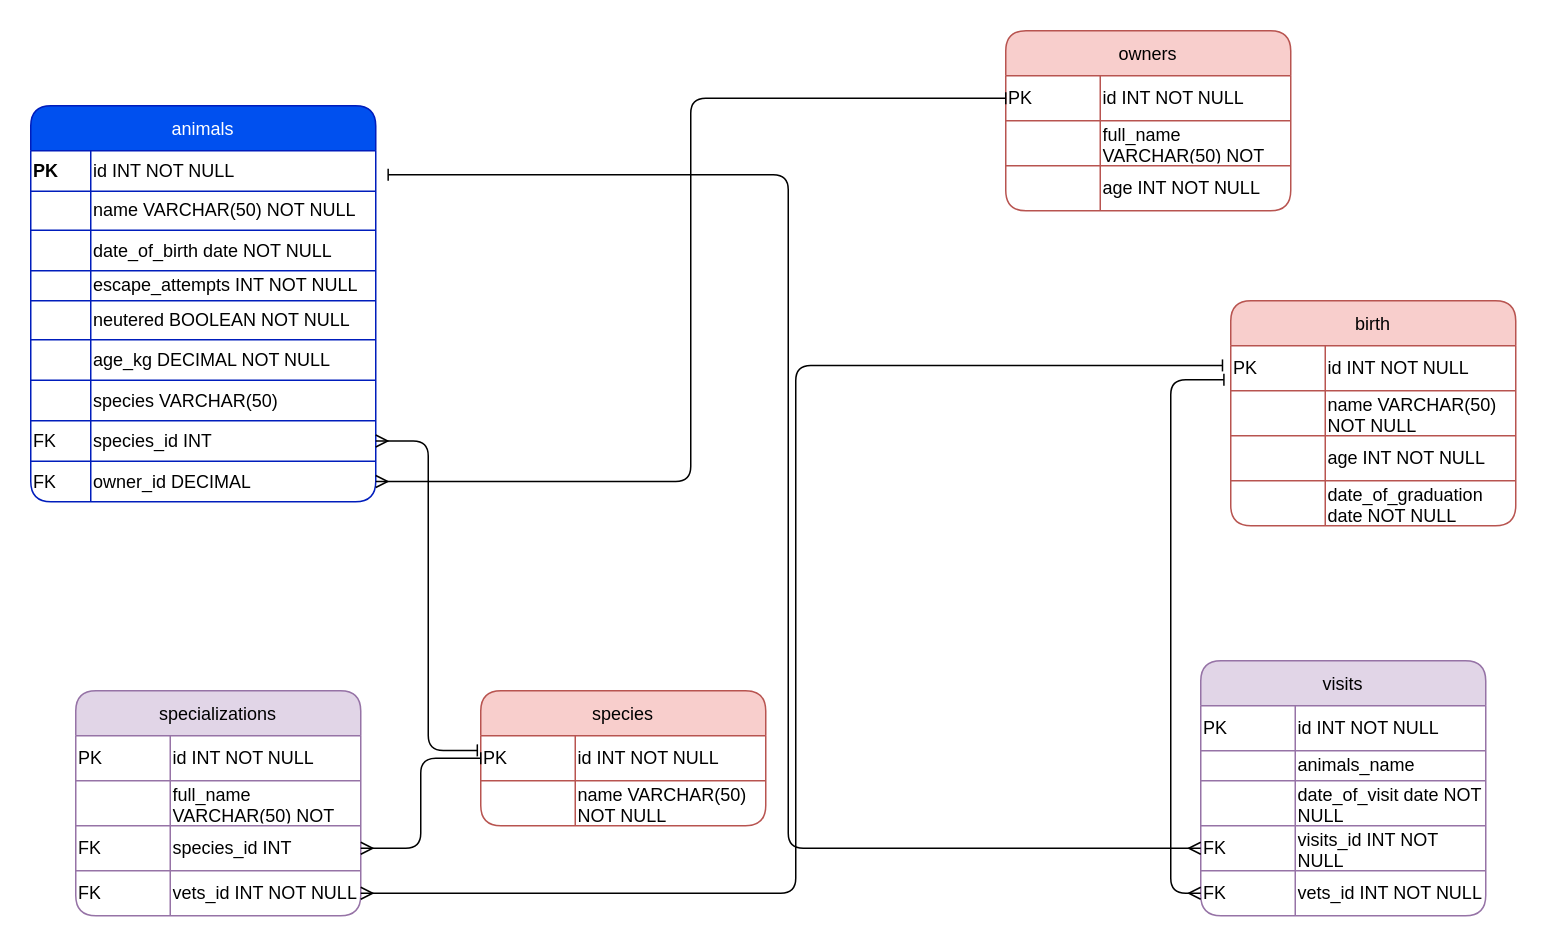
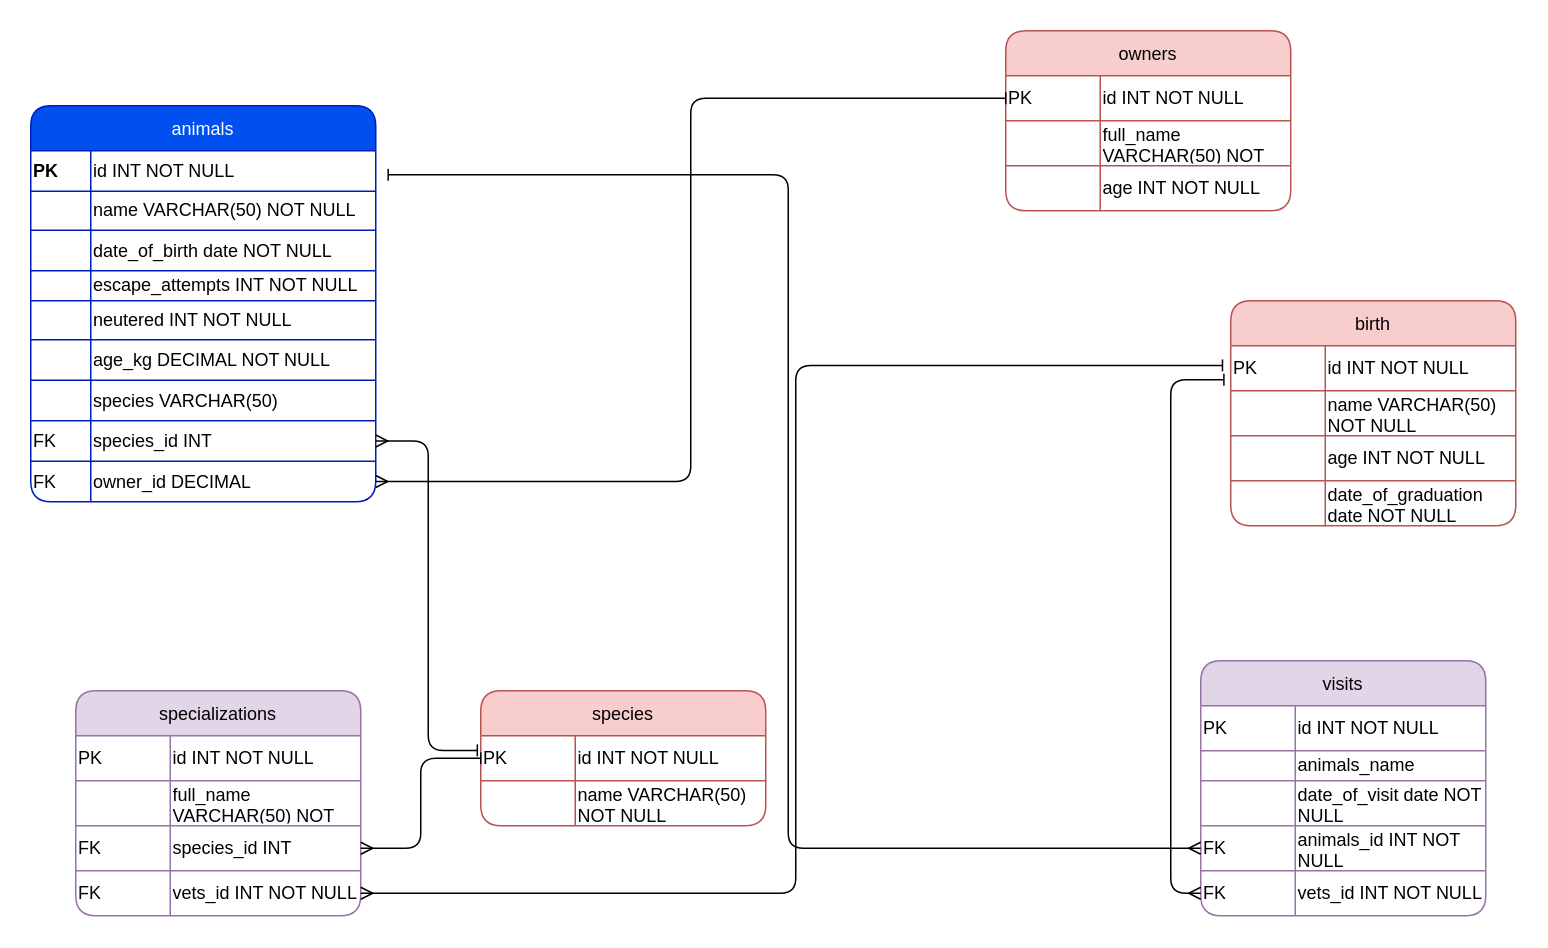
(213, 320) -> (193, 320)
(1392, 848) -> (1392, 848)
